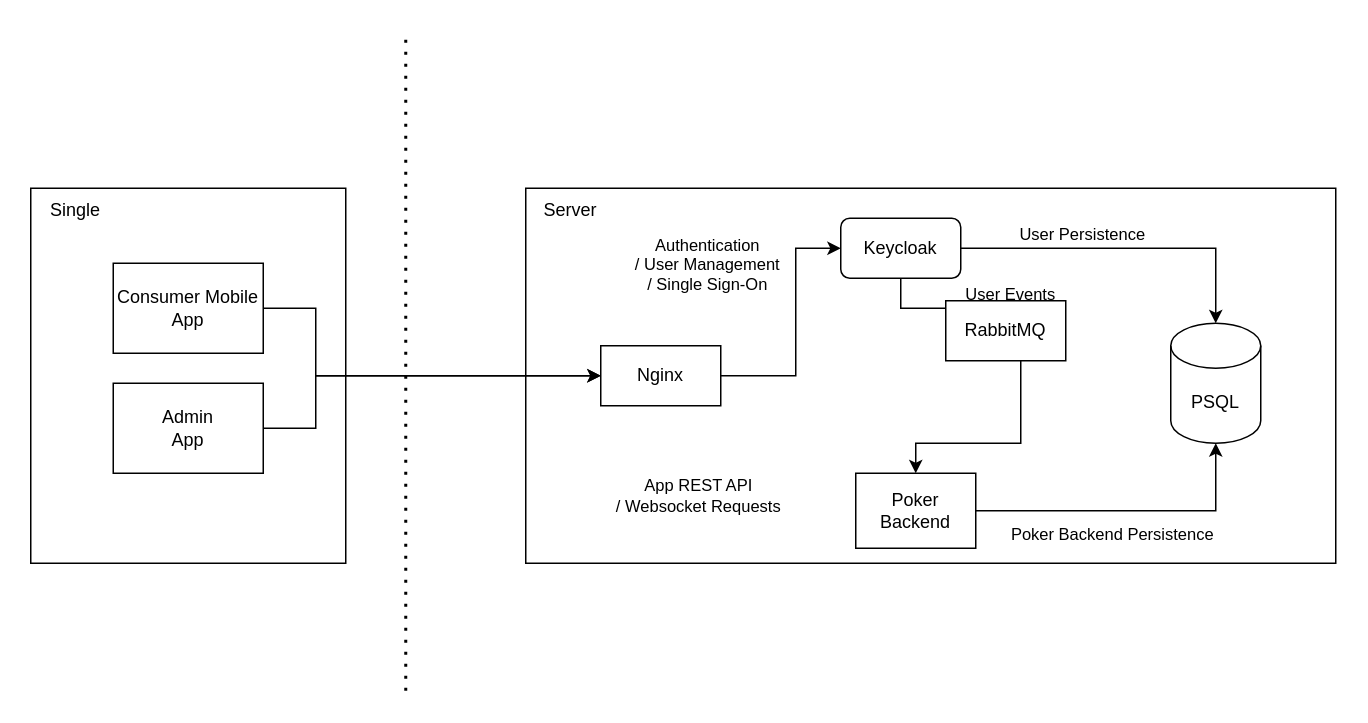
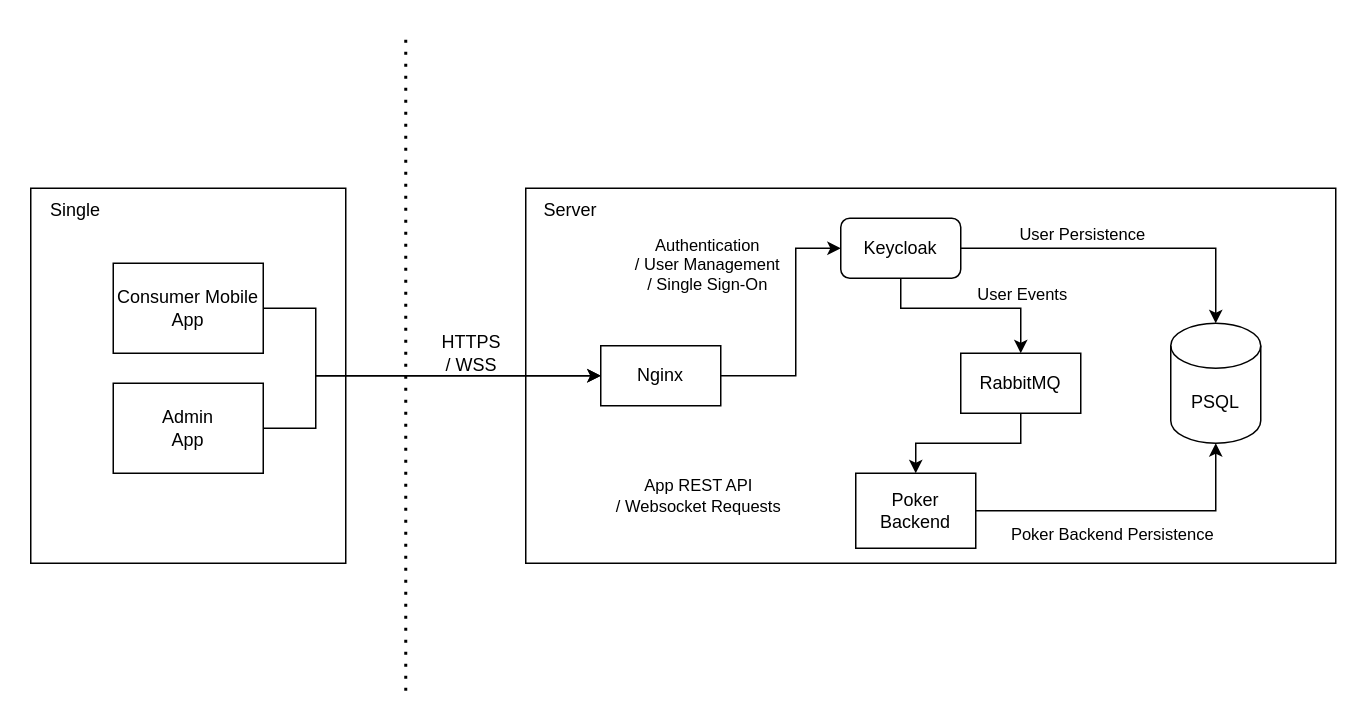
(1006, 331) -> (1021, 383)
none -> (472, 353)
